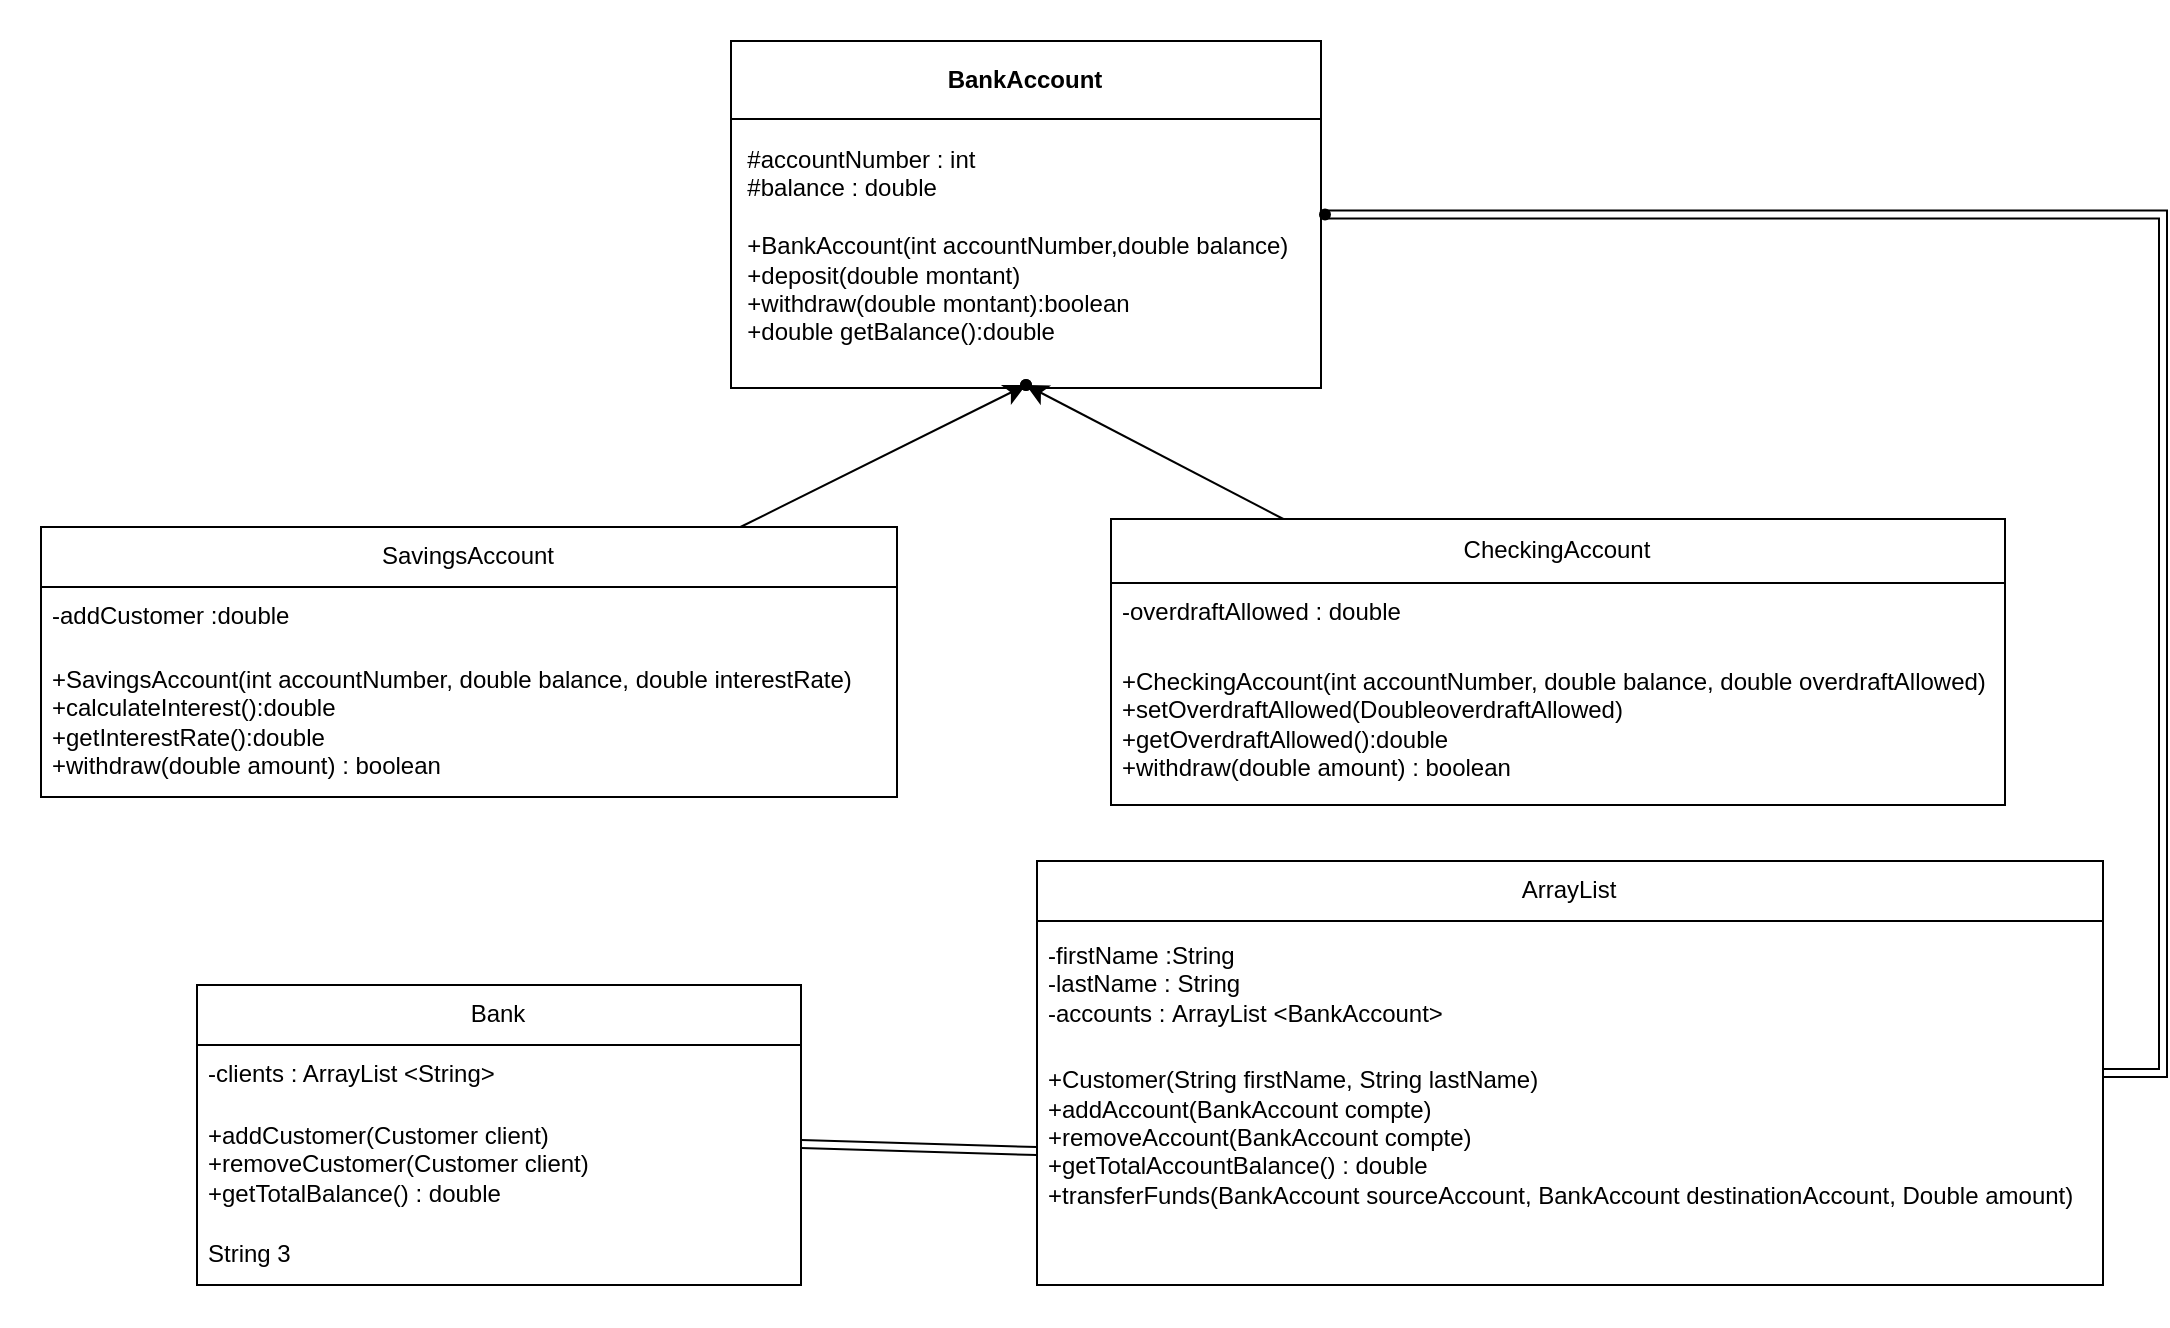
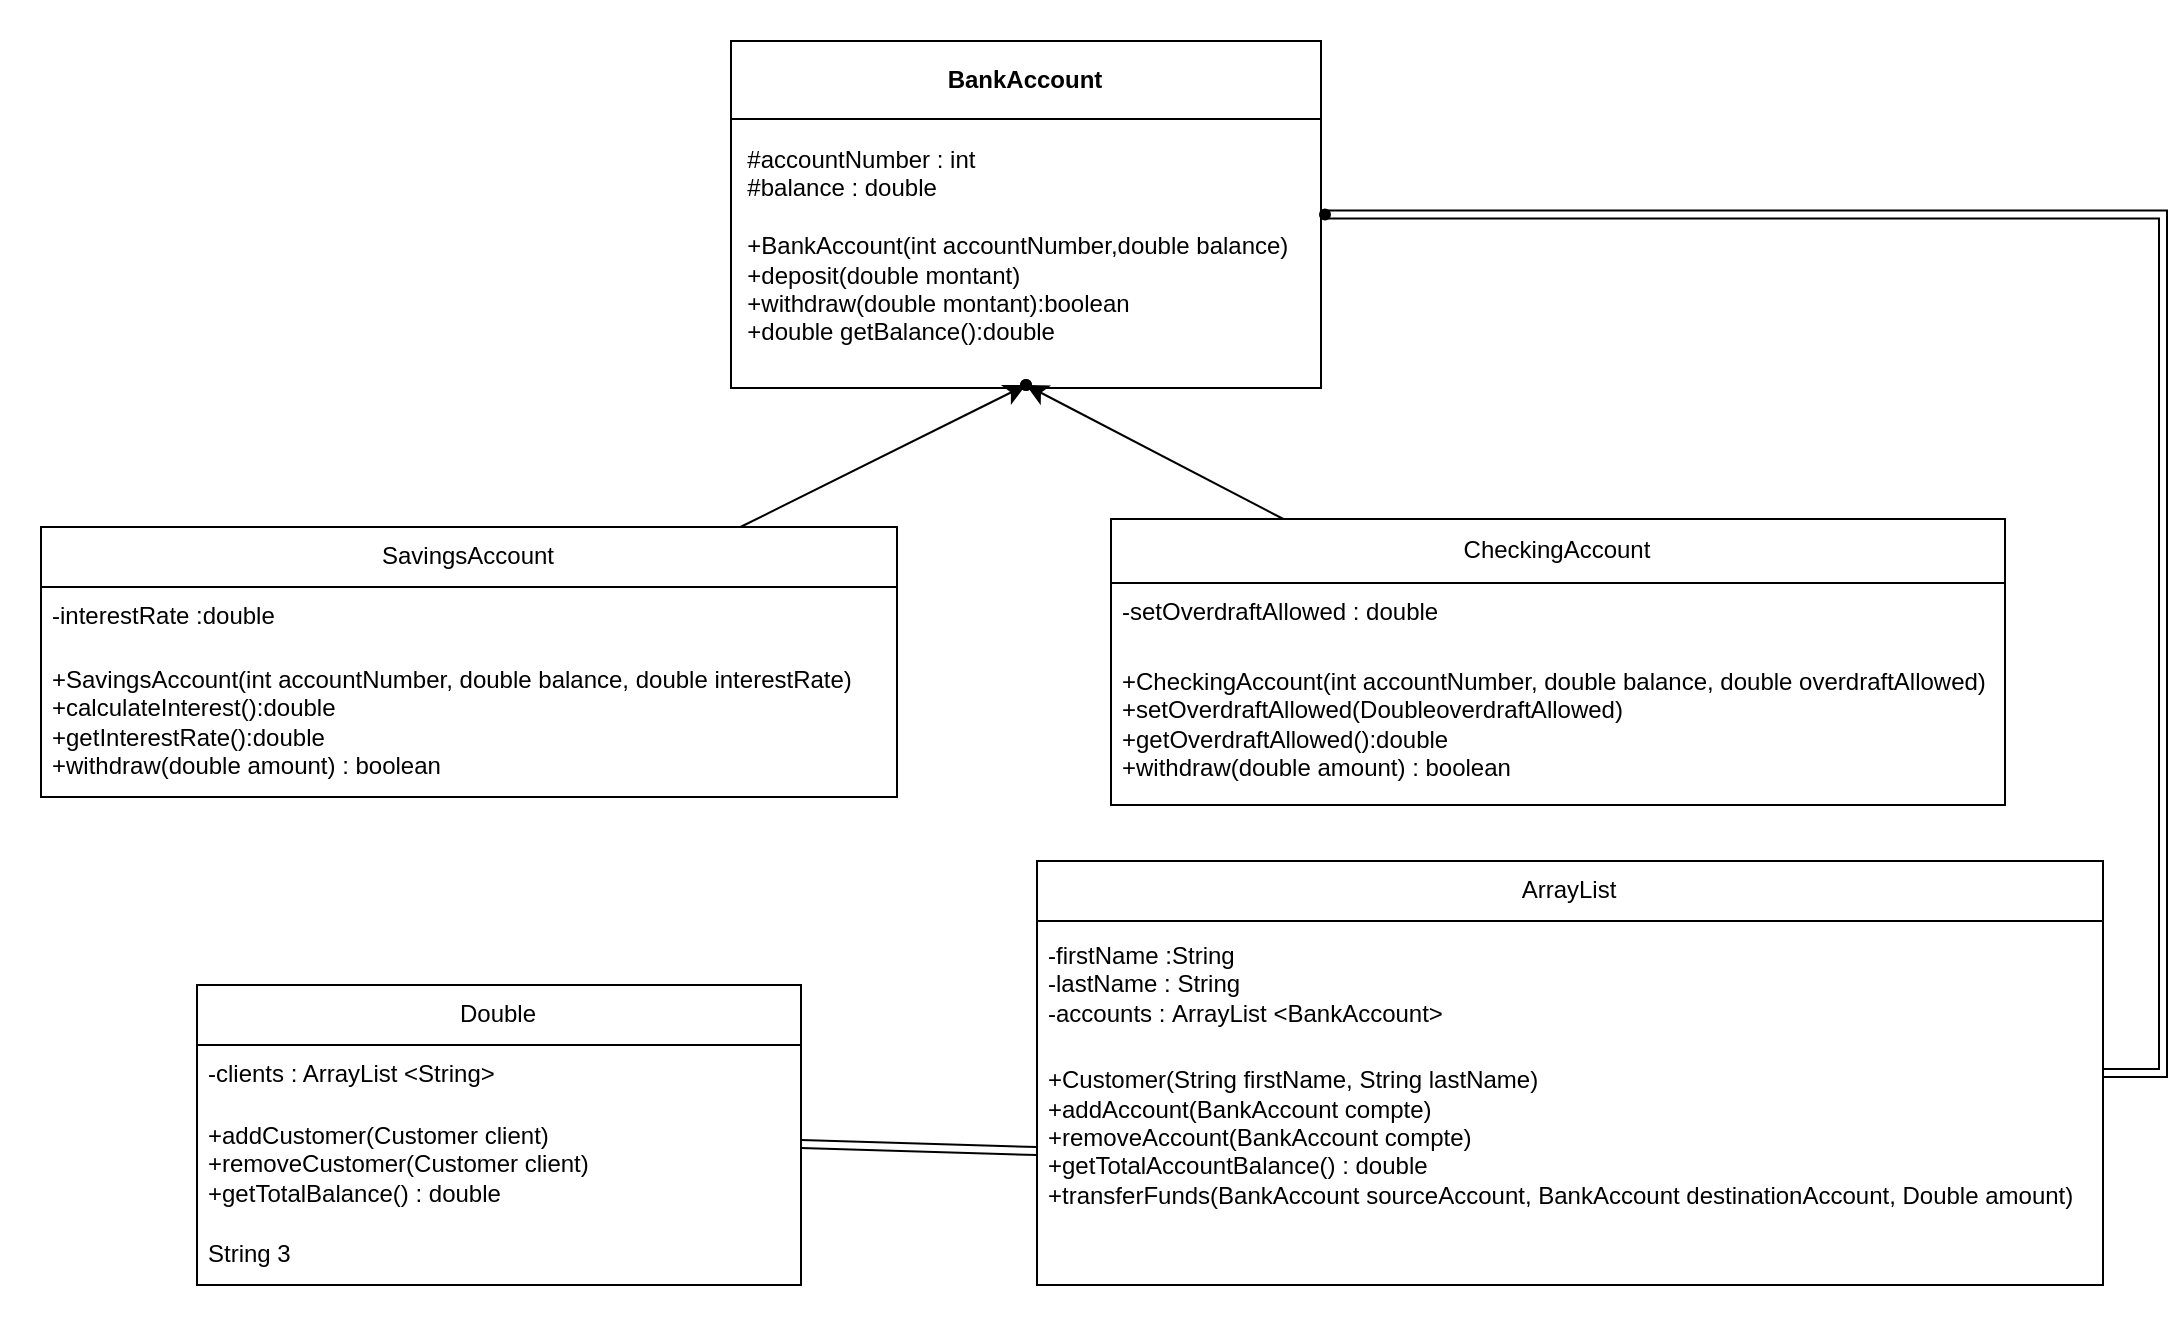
(1279, 613) -> (1299, 613)
(178, 617) -> (182, 617)
(499, 1015) -> (499, 1015)
